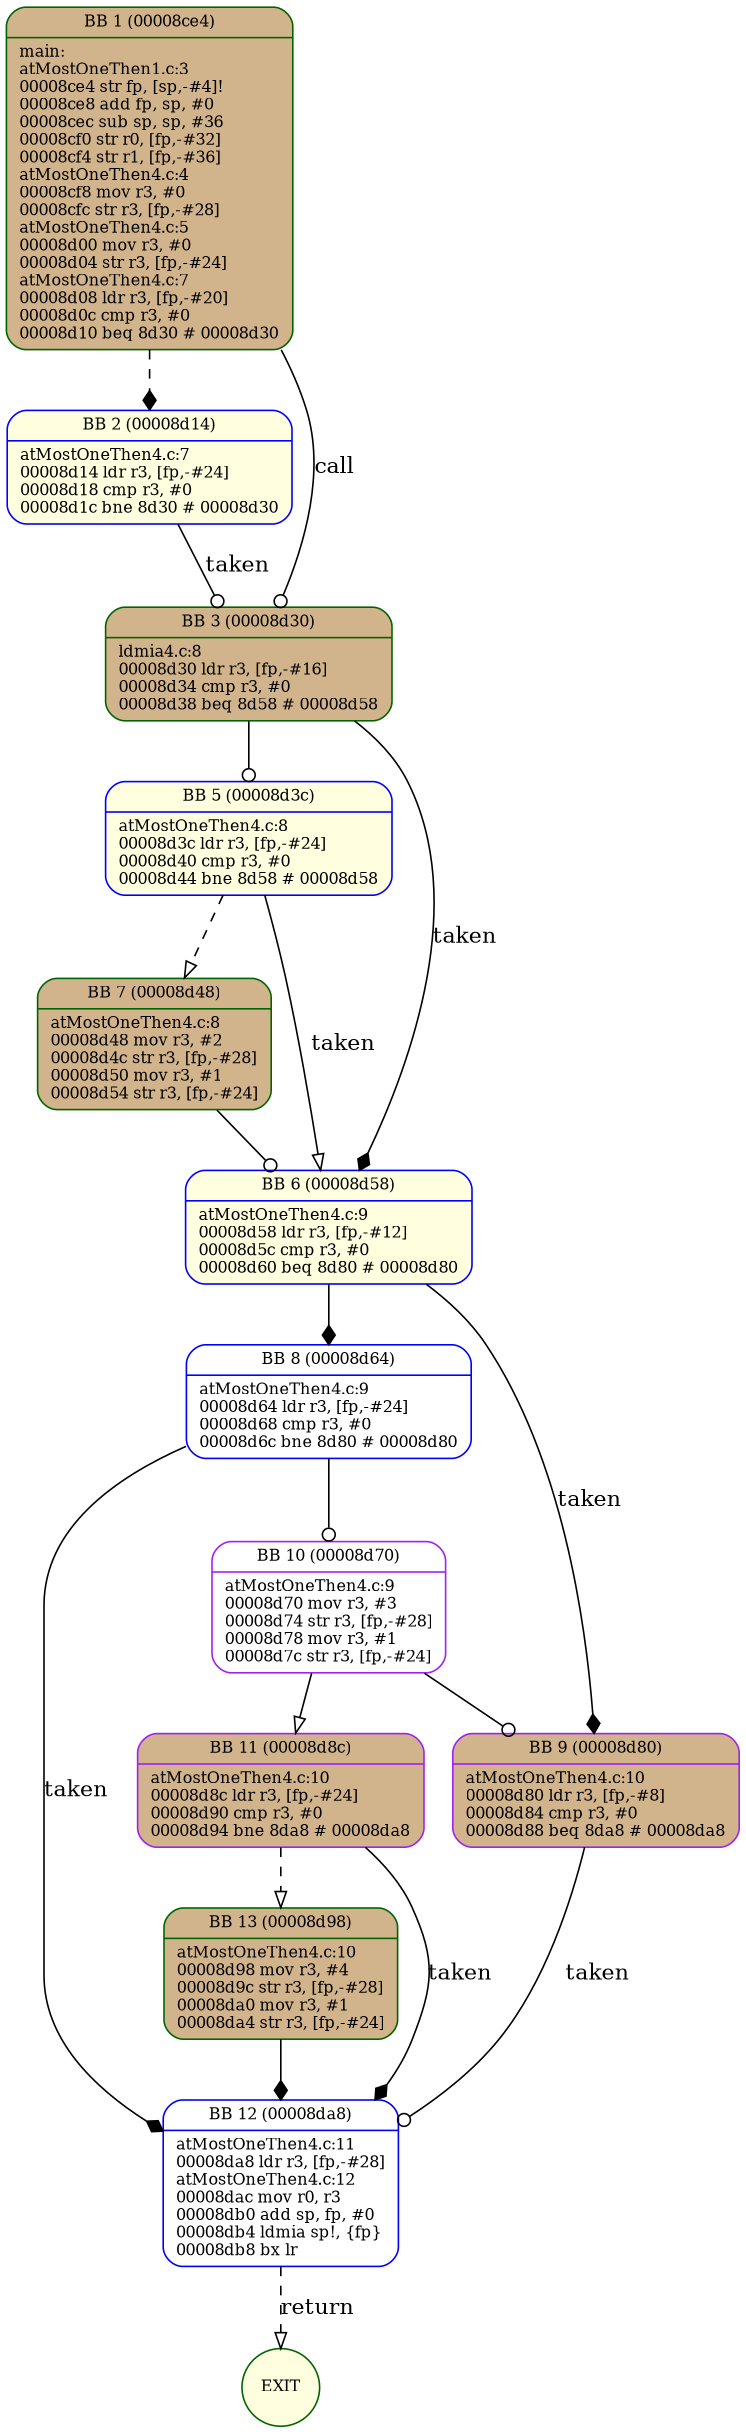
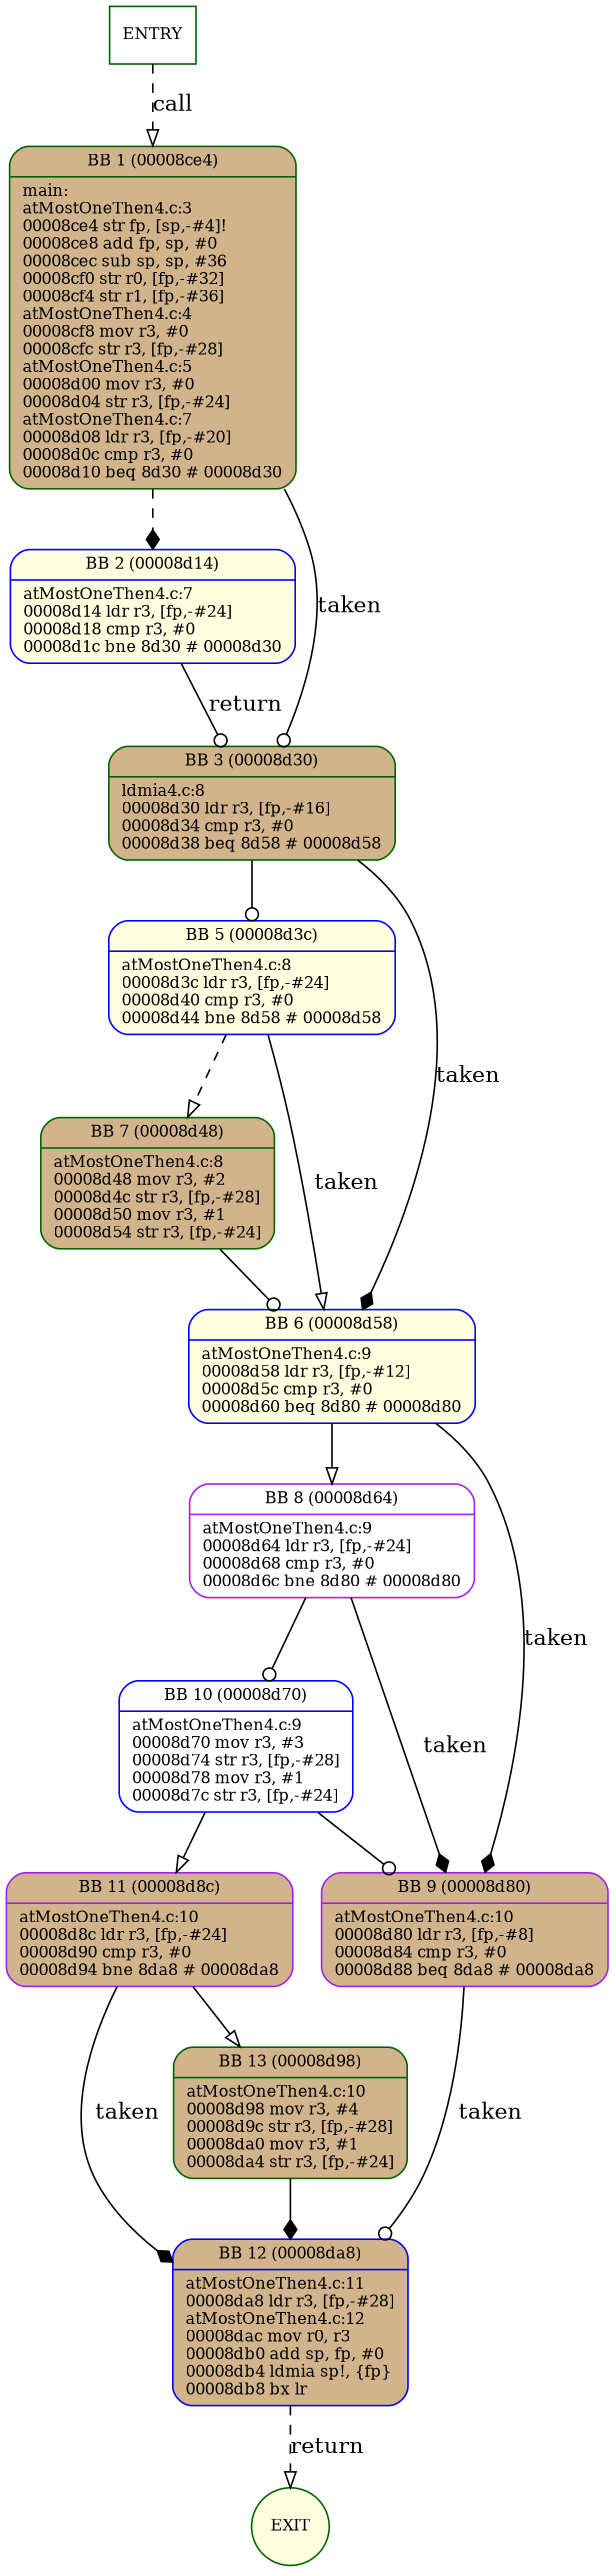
none -> (153, 35)
(104, 70) -> (107, 209)
(334, 467) -> (350, 606)
(238, 566) -> (246, 705)
(329, 1305) -> (332, 1446)
(329, 1402) -> (332, 1541)
(329, 1607) -> (236, 1746)
(44, 1771) -> (395, 1726)
(281, 1869) -> (212, 2010)
(281, 2183) -> (290, 2322)
